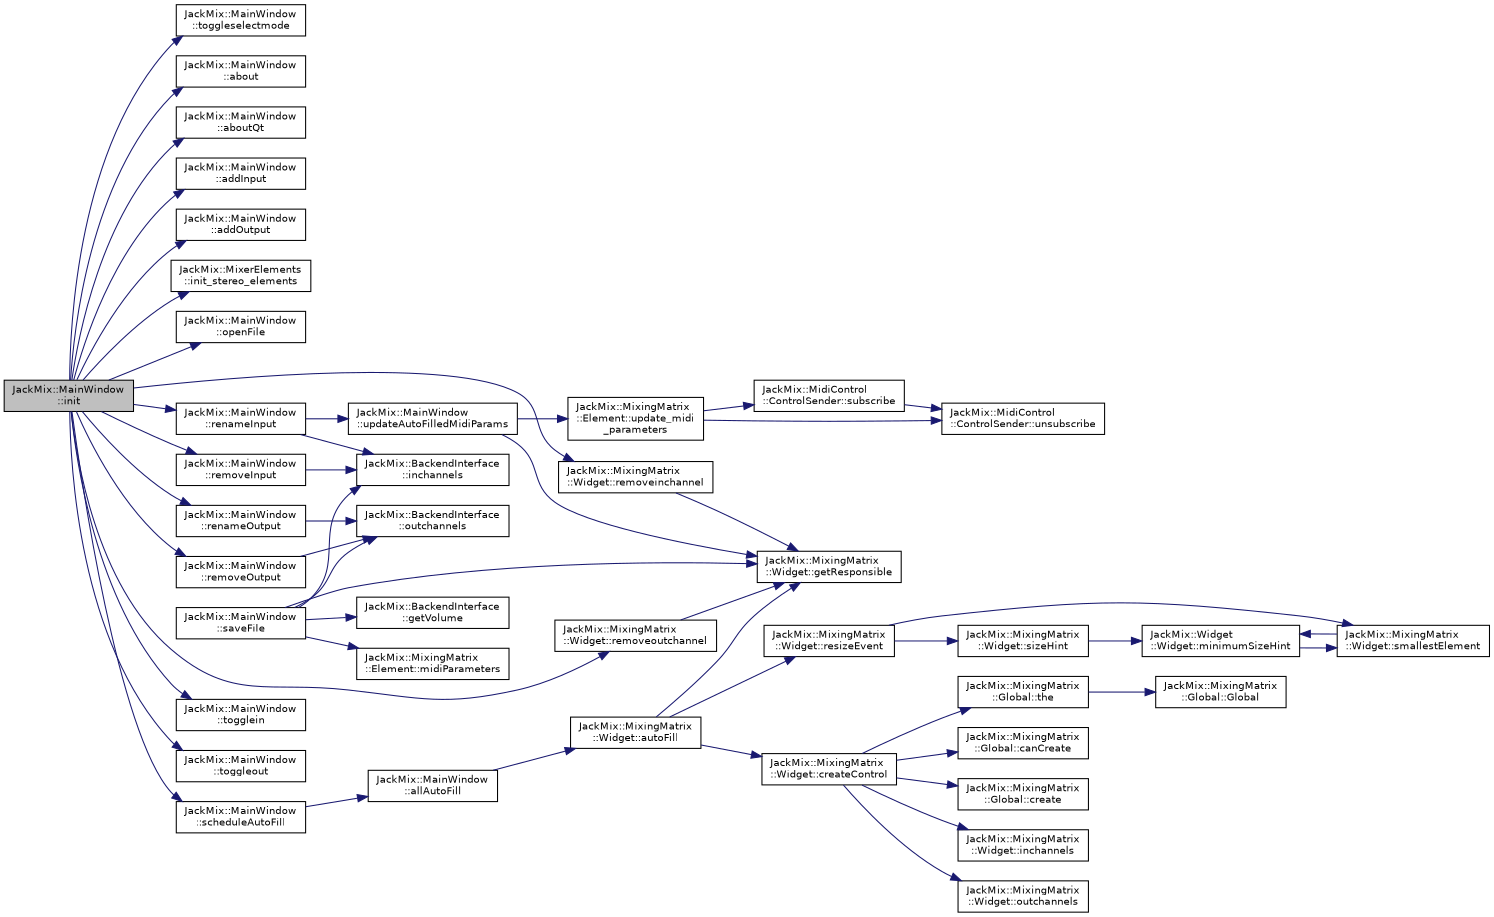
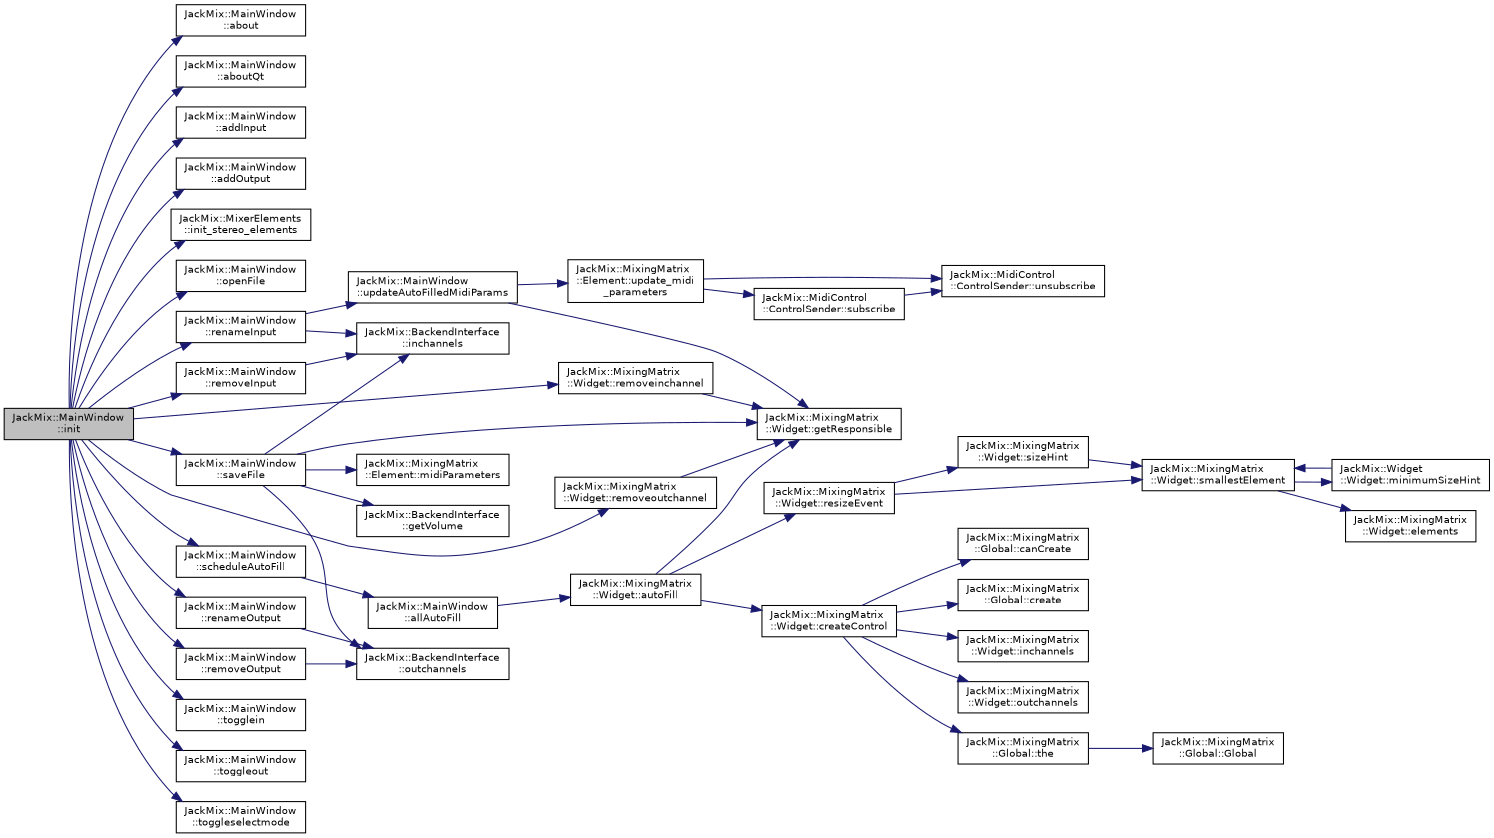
none -> (150, 446)
none -> (1411, 526)
(1110, 641) -> (1110, 462)
